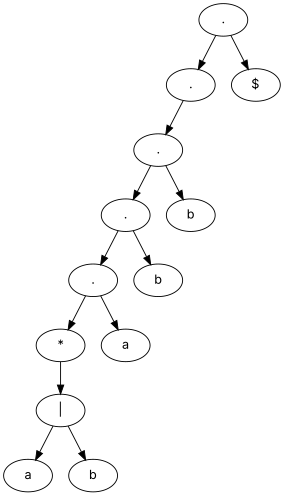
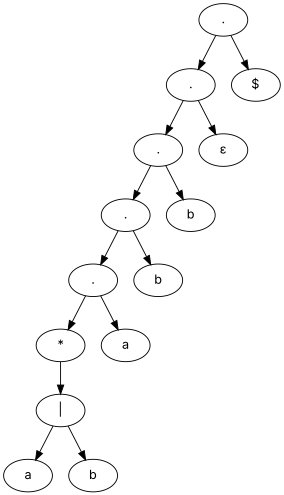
none -> (223, 150)
